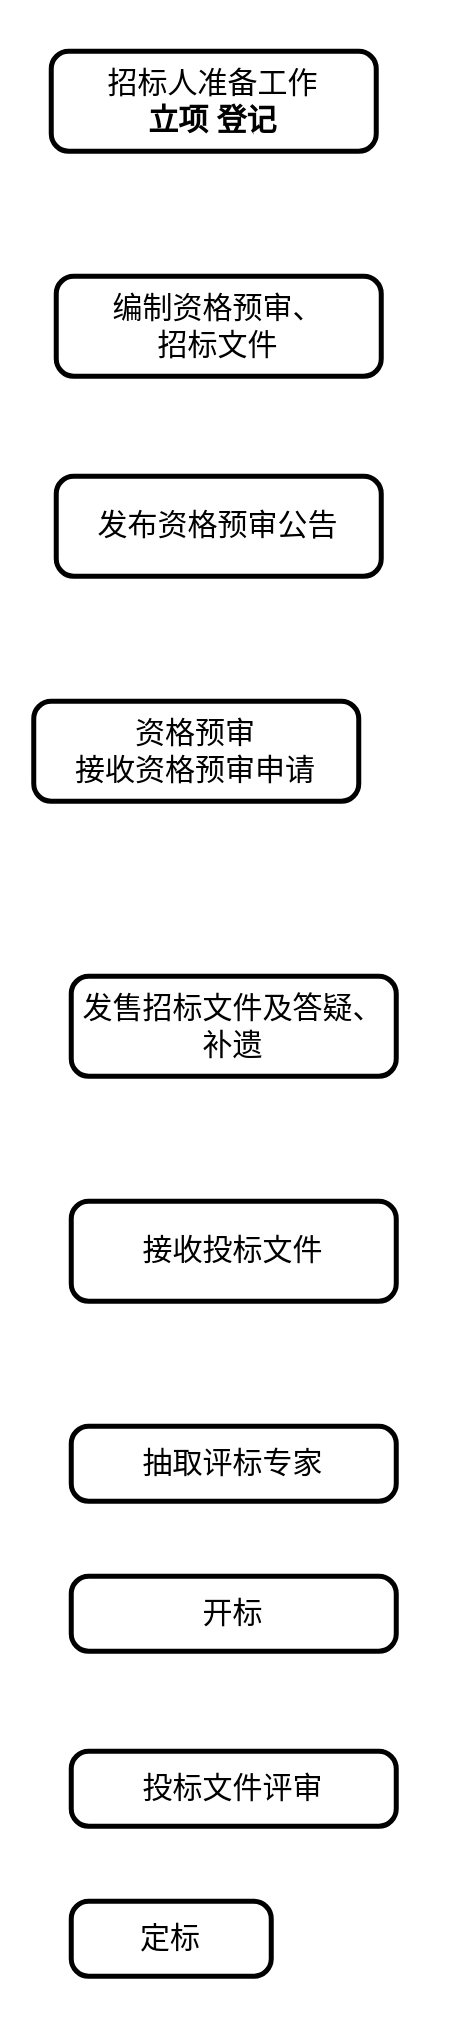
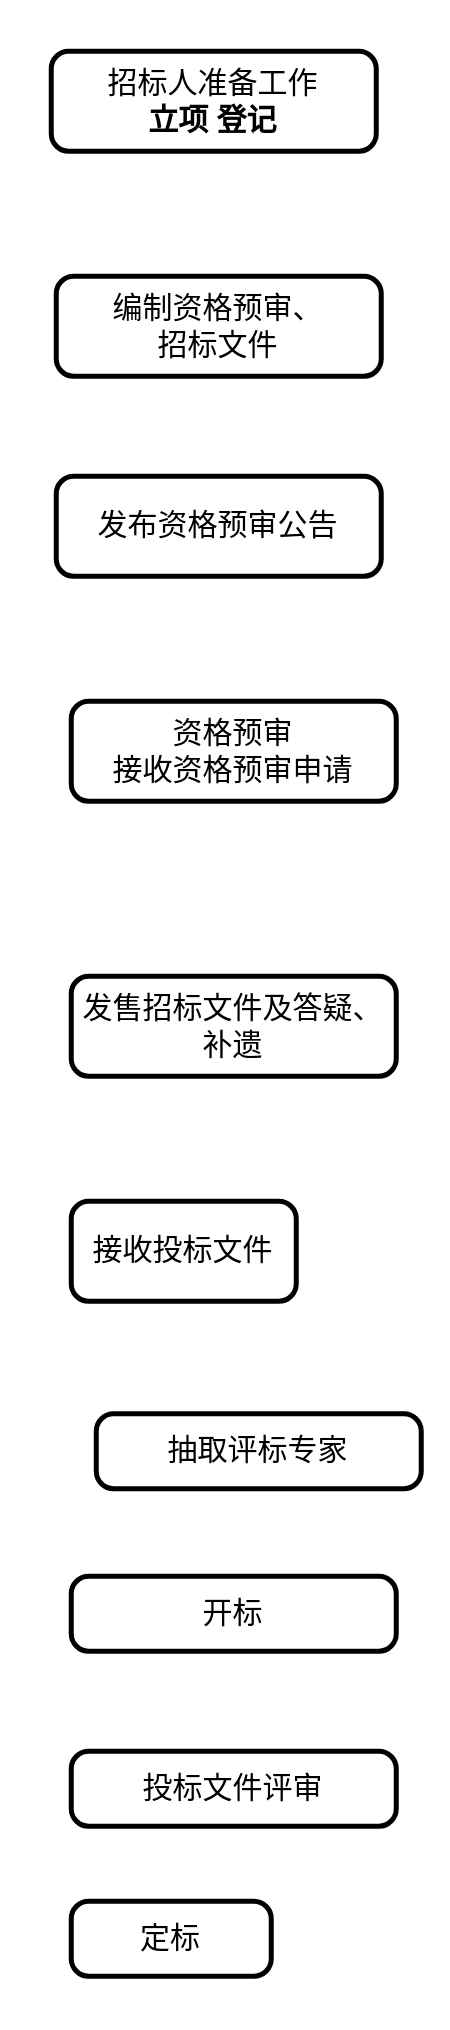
(196, 751) -> (234, 751)
(234, 1251) -> (184, 1251)
(234, 1464) -> (259, 1451)
